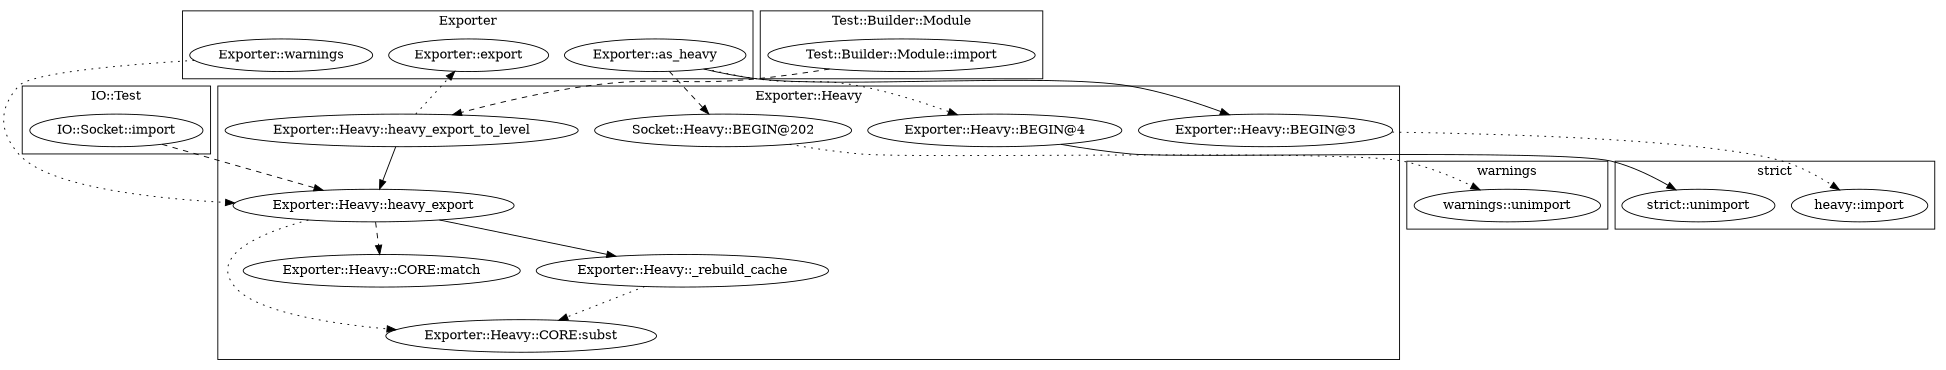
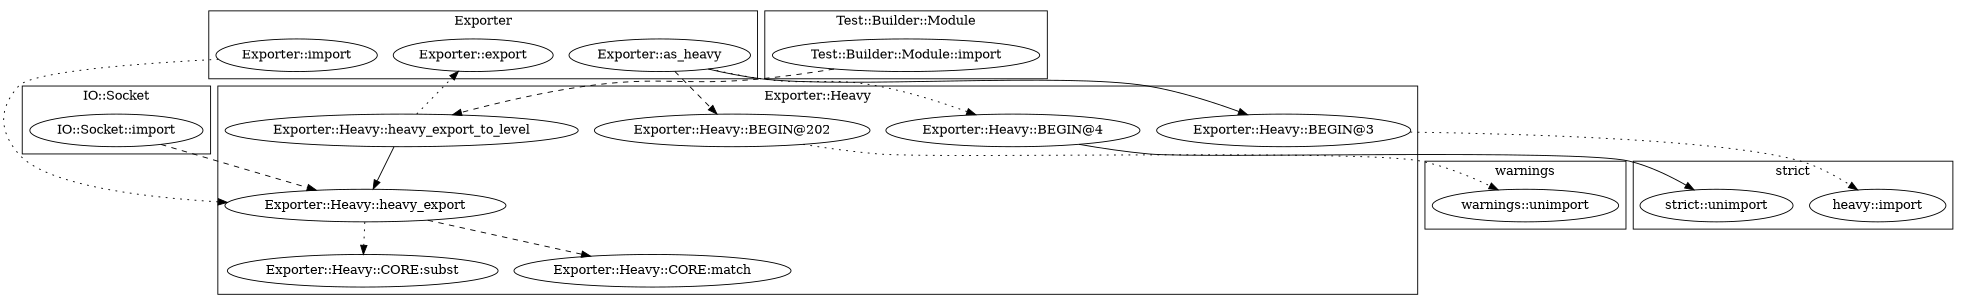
(281, 55) -> (297, 55)
(116, 96) -> (116, 96)
(723, 130) -> (732, 130)
(682, 271) -> none
